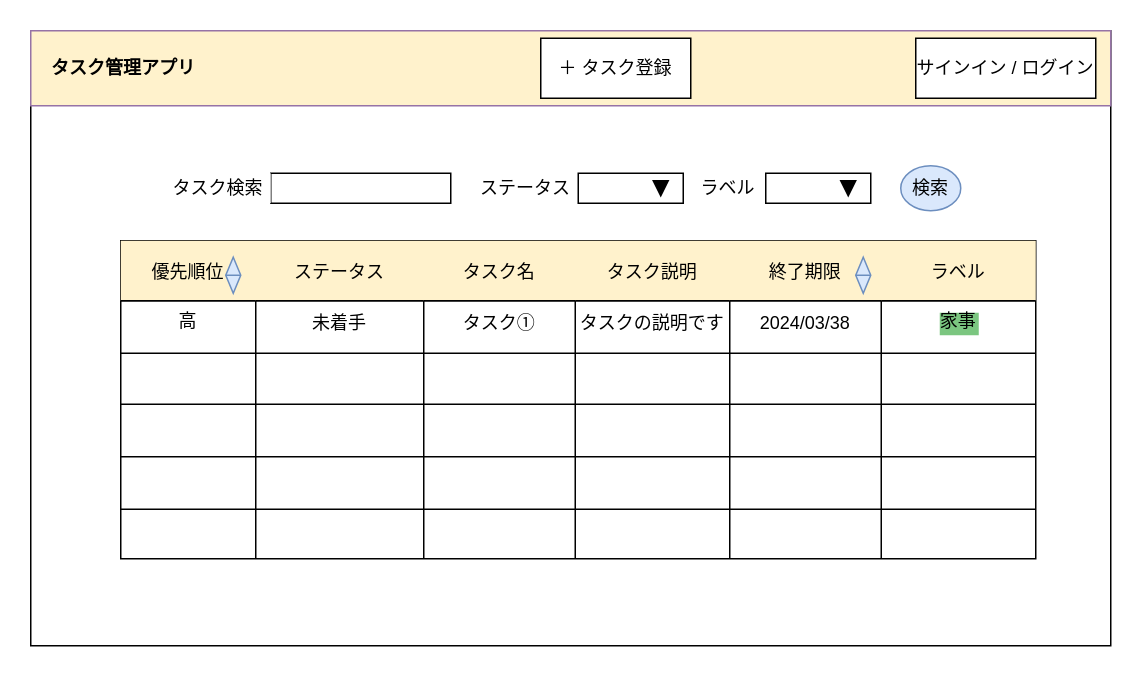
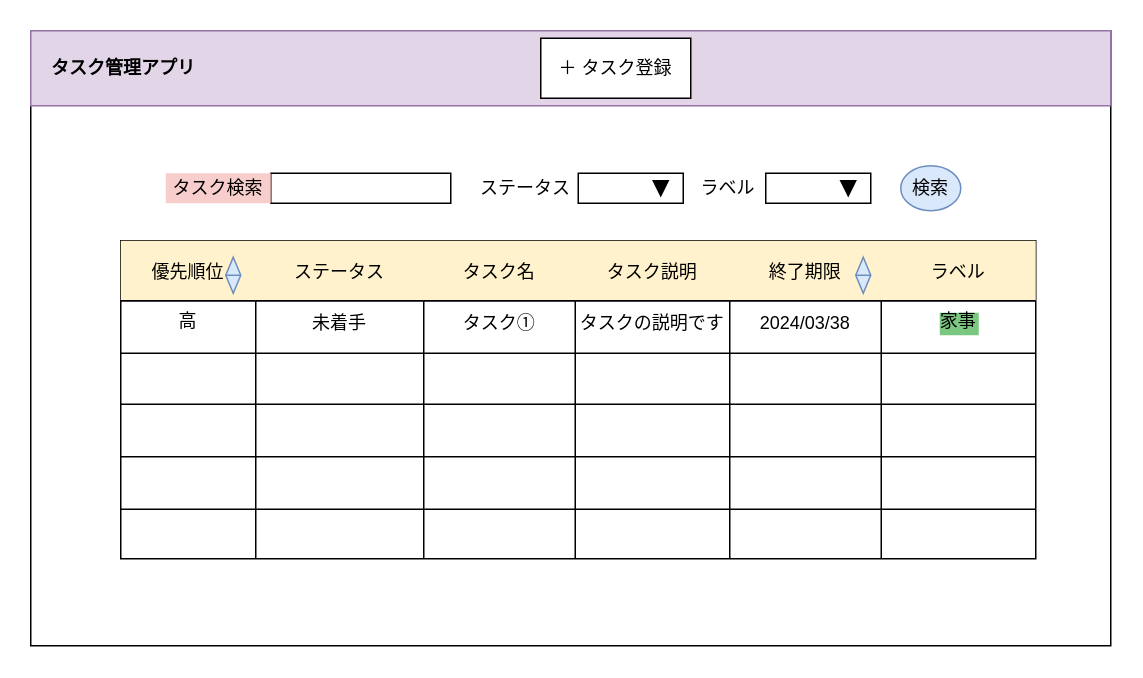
(106, 68) -> (106, 68)
(1006, 68) -> none
(218, 188) -> (218, 188)
